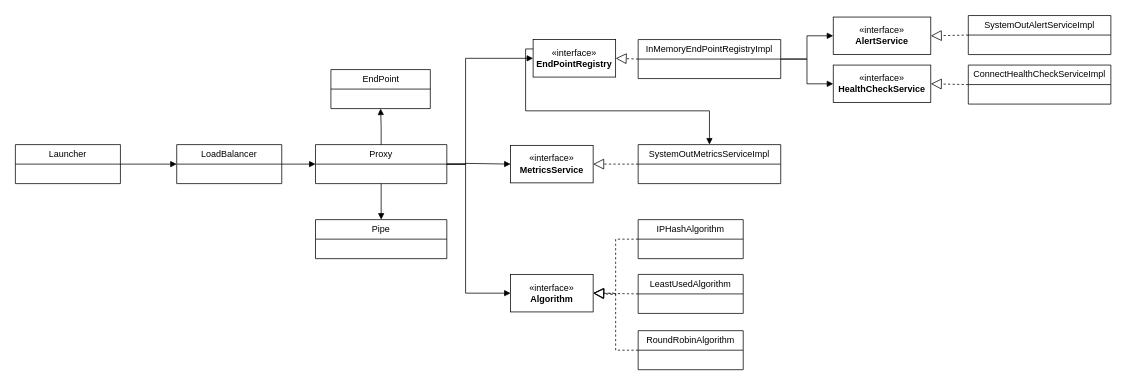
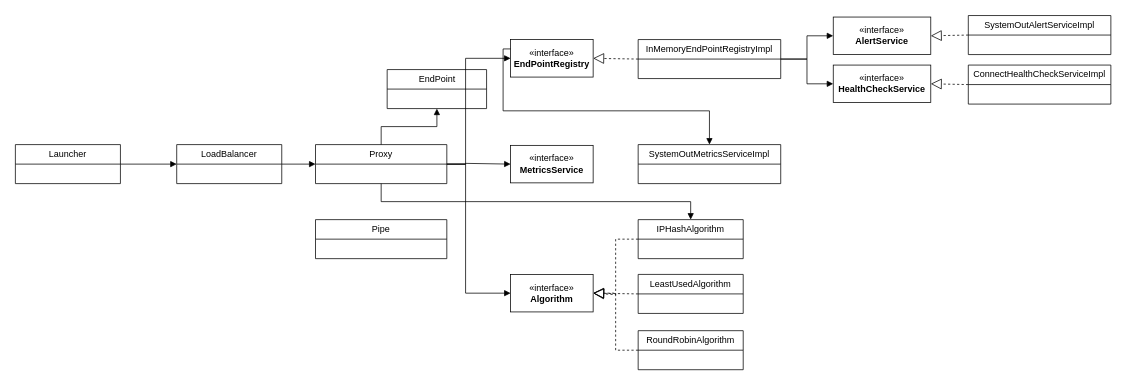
(574, 58) -> (552, 58)
(380, 89) -> (437, 89)
(621, 164) -> none
(381, 201) -> (540, 201)
